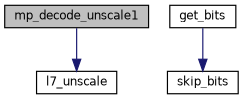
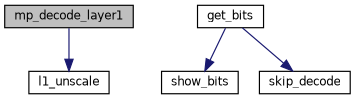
(77, 17) -> (69, 17)
(77, 83) -> (69, 83)
none -> (200, 83)
(203, 83) -> (305, 83)
